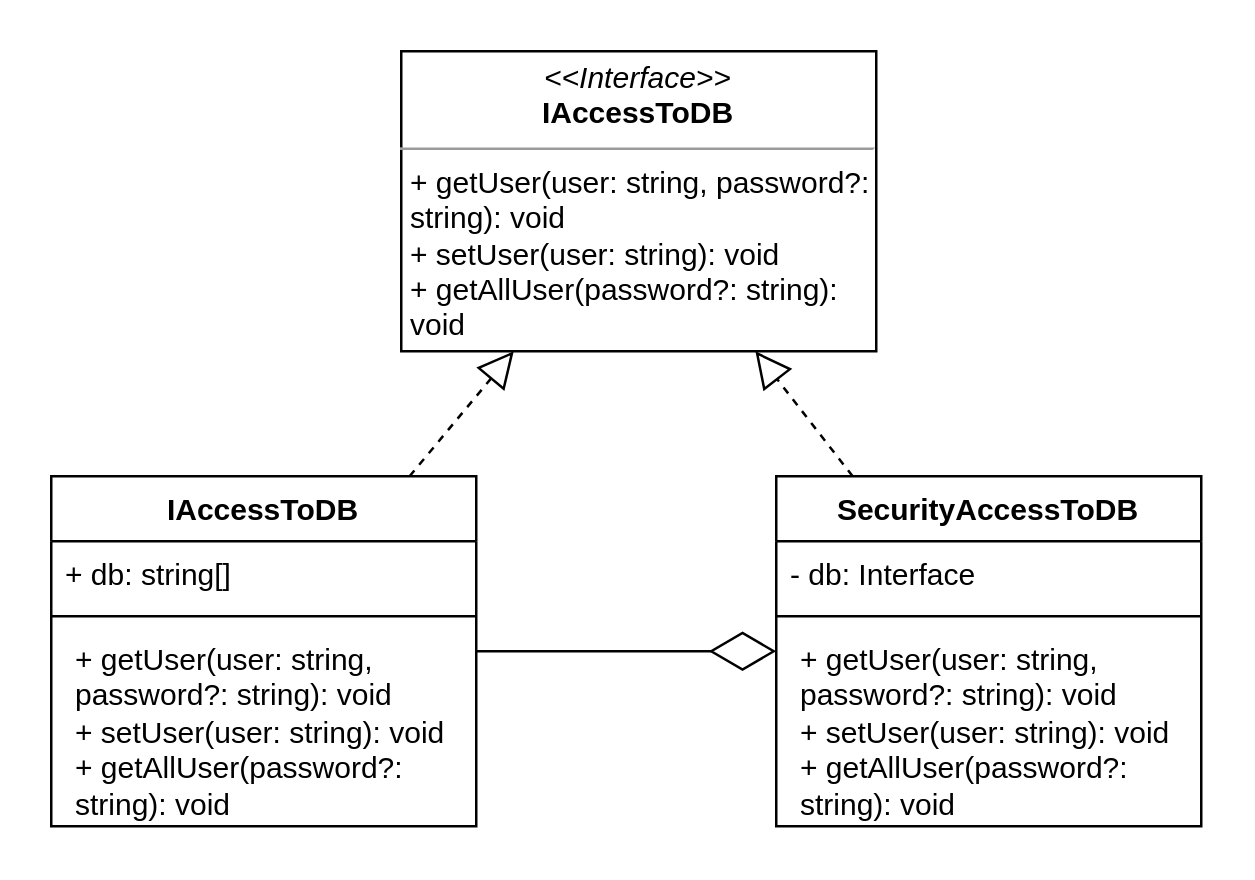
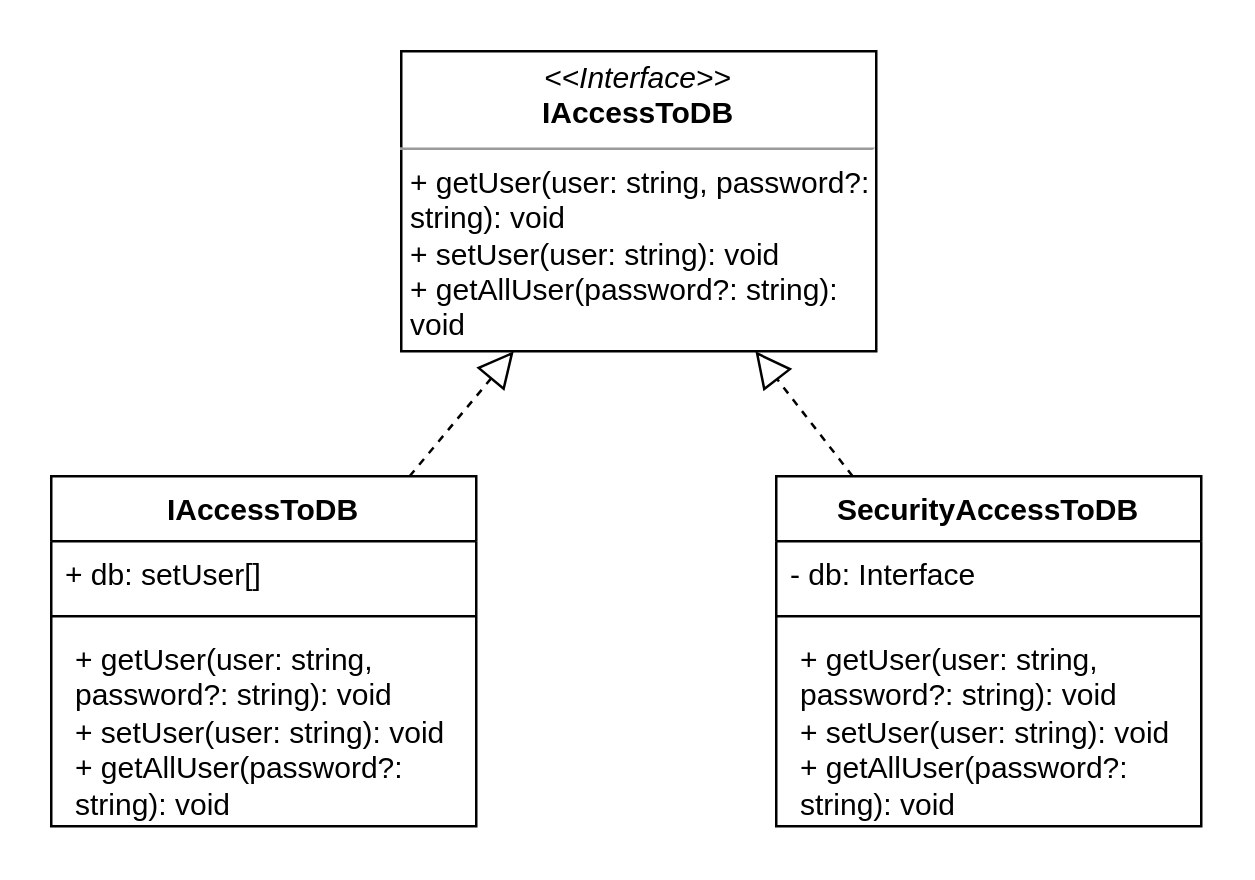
(168, 577) -> (181, 577)
(595, 651) -> none
